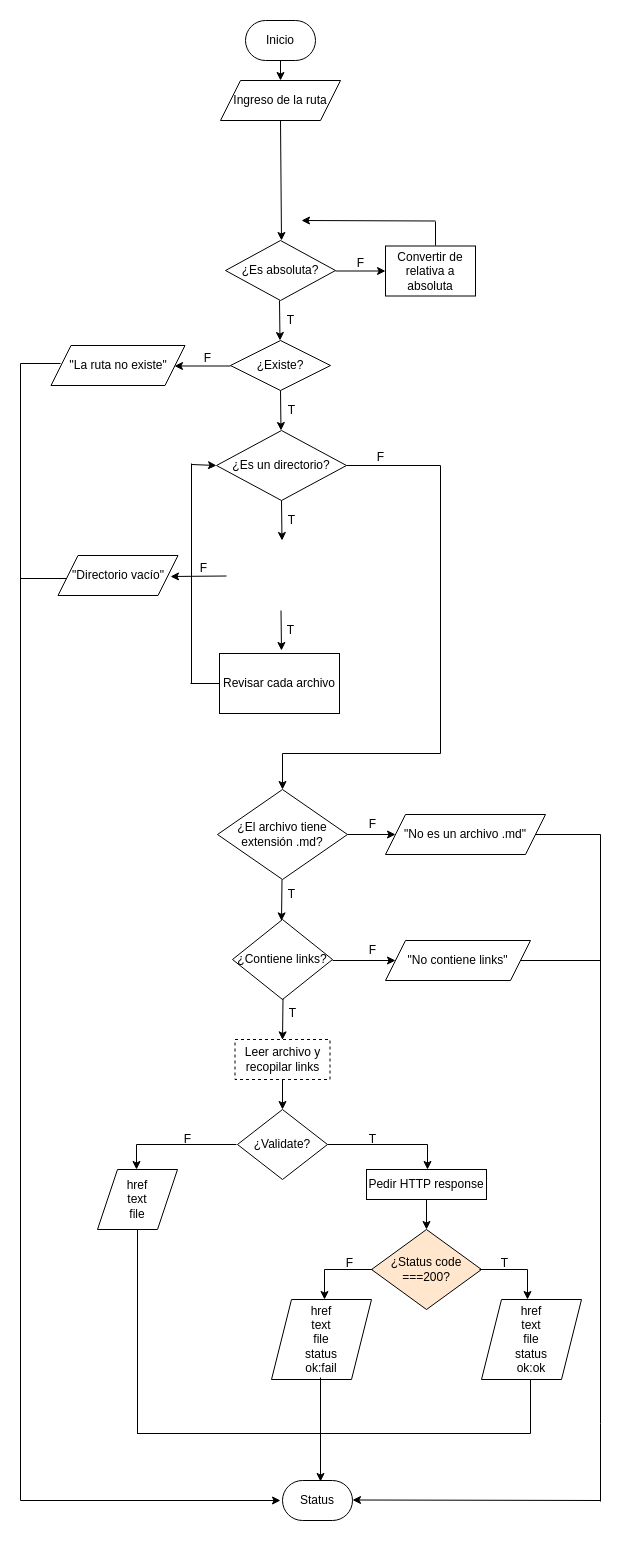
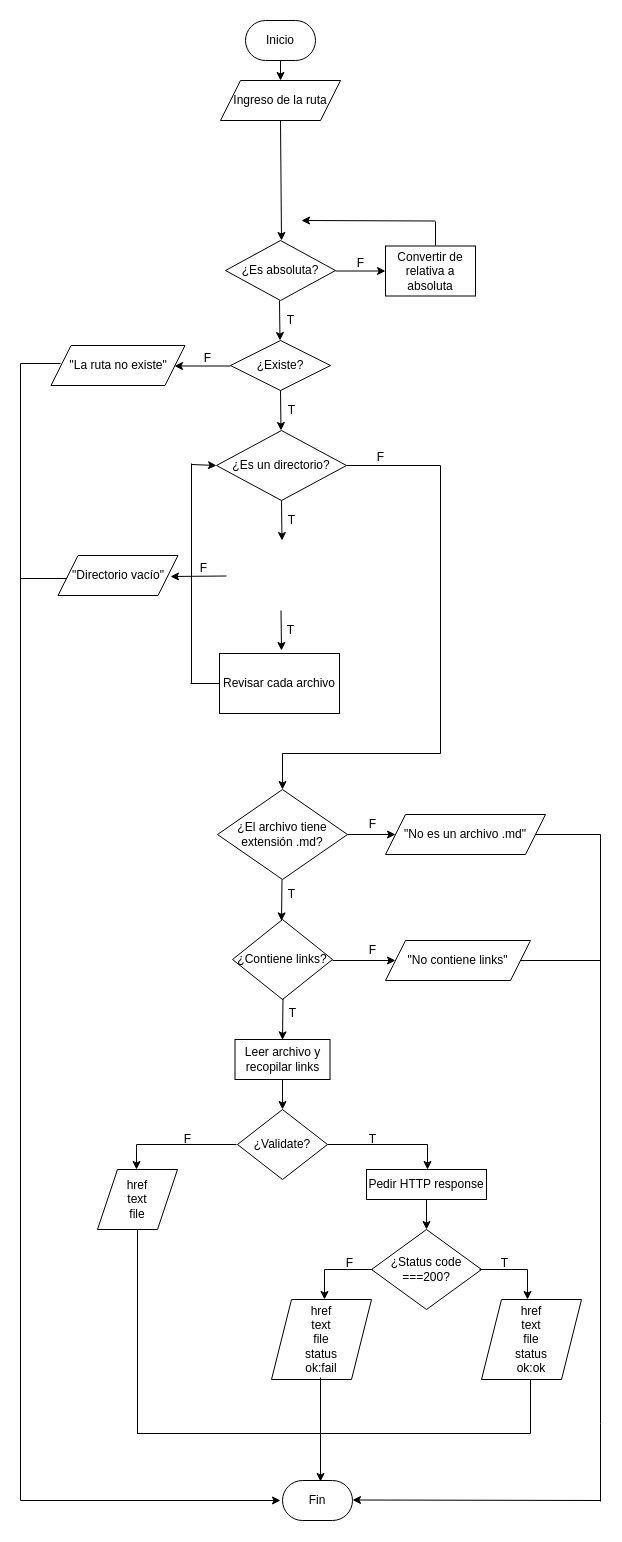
(283, 1060) -> (283, 1060)
(427, 1270) -> (427, 1270)
(318, 1501) -> (318, 1501)
